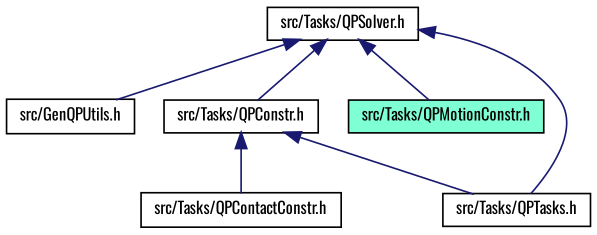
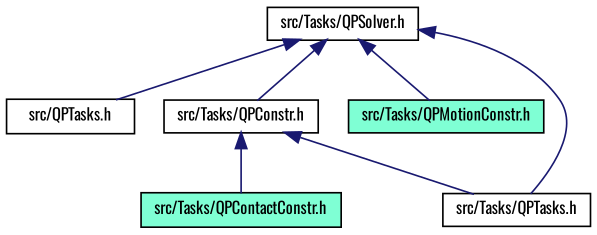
(71, 116) -> (71, 116)
(241, 210) -> (241, 210)
